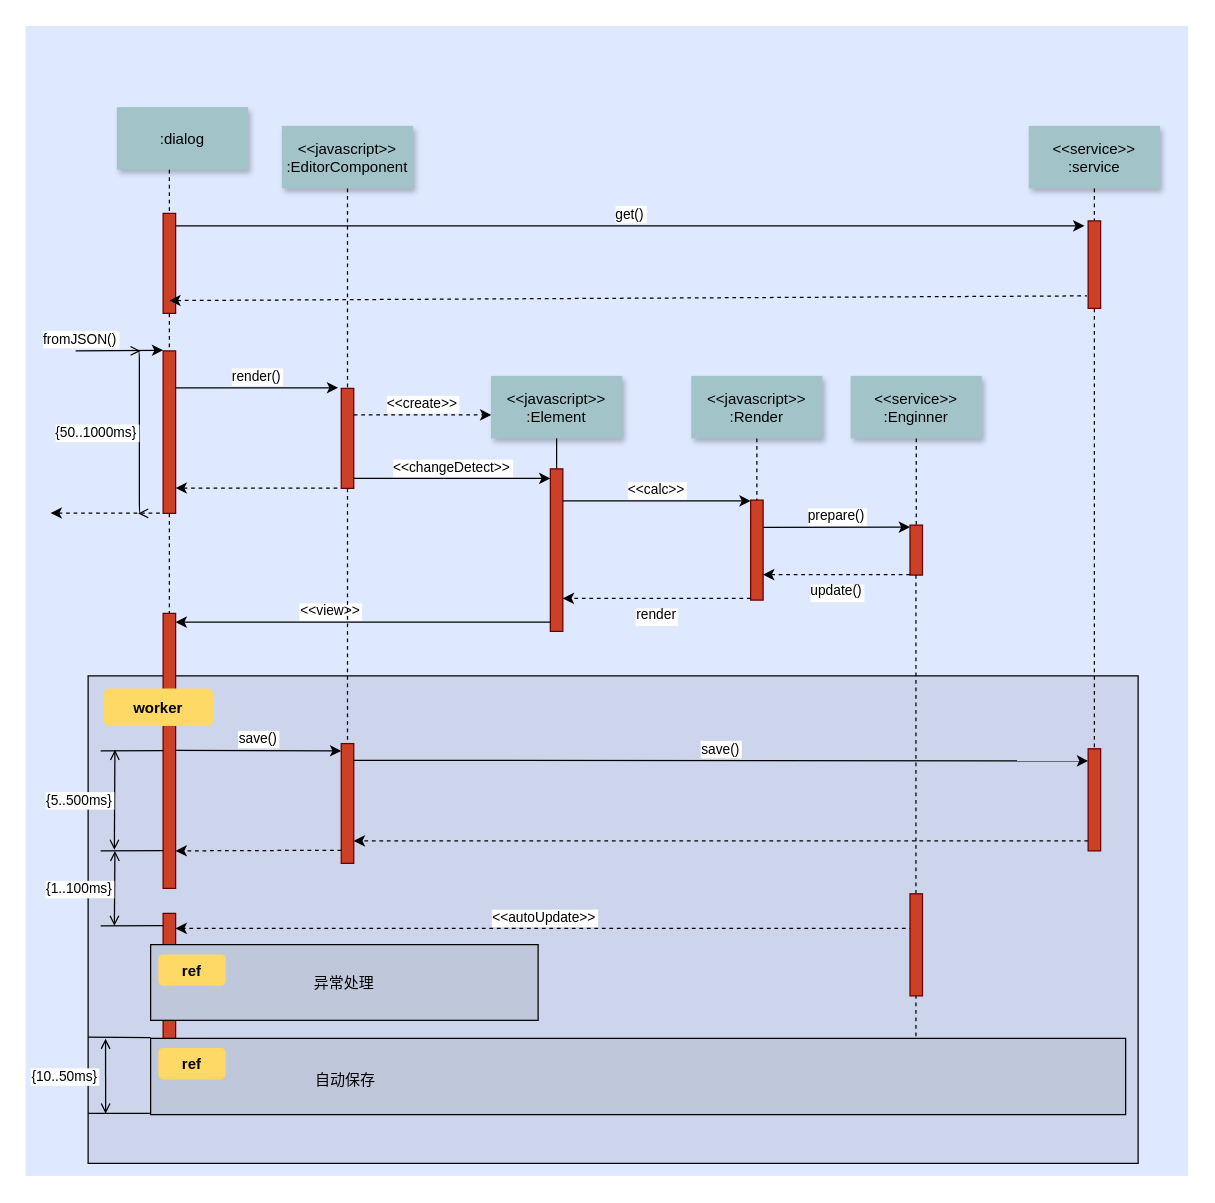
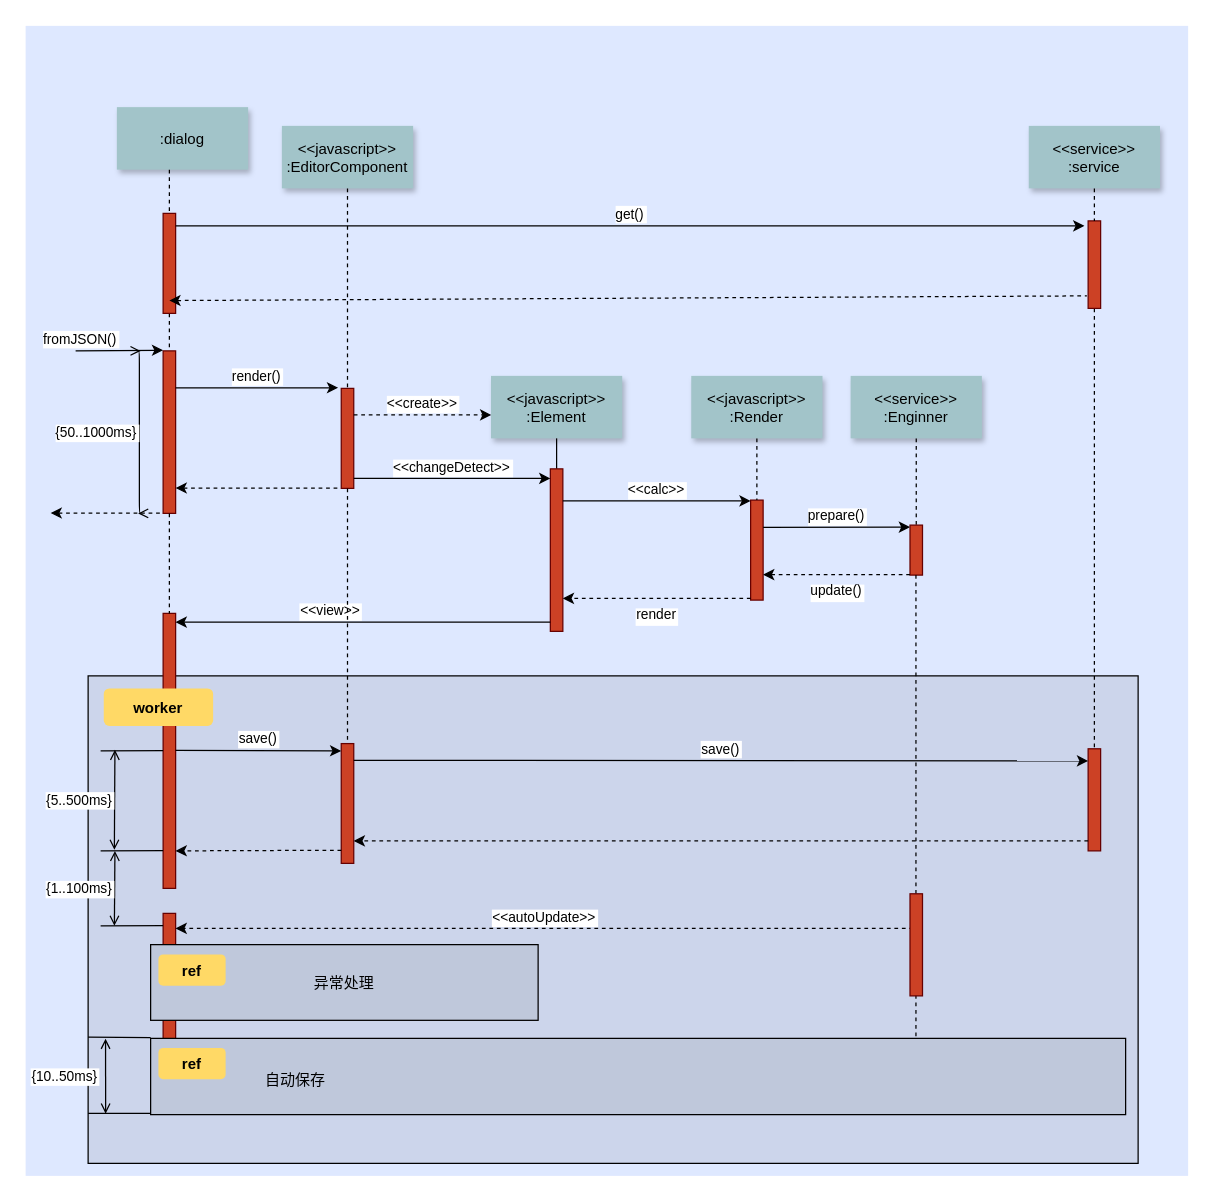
(501, 1079) -> (451, 1079)
